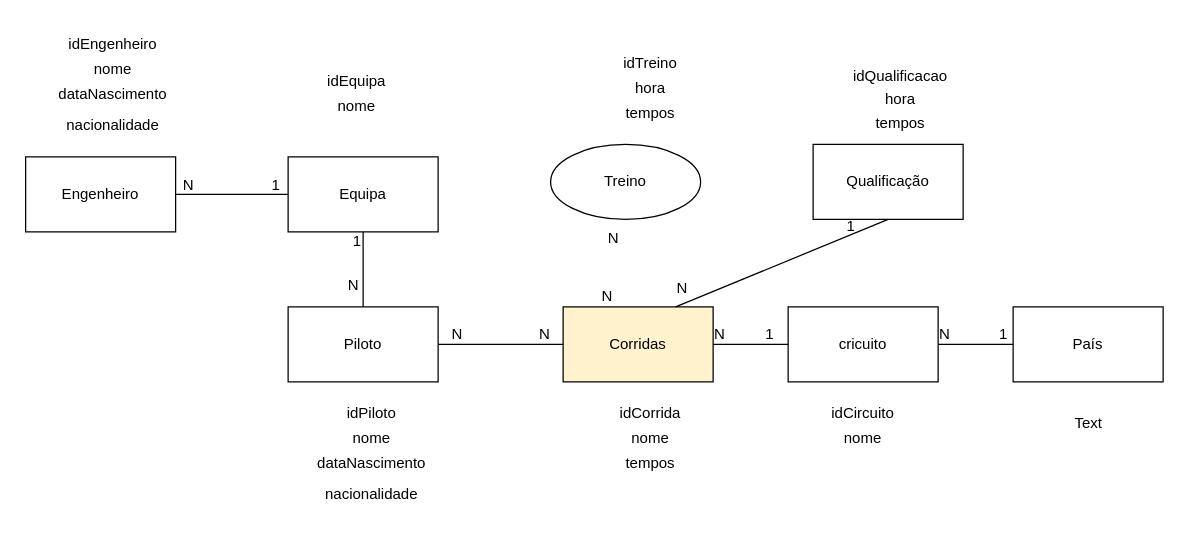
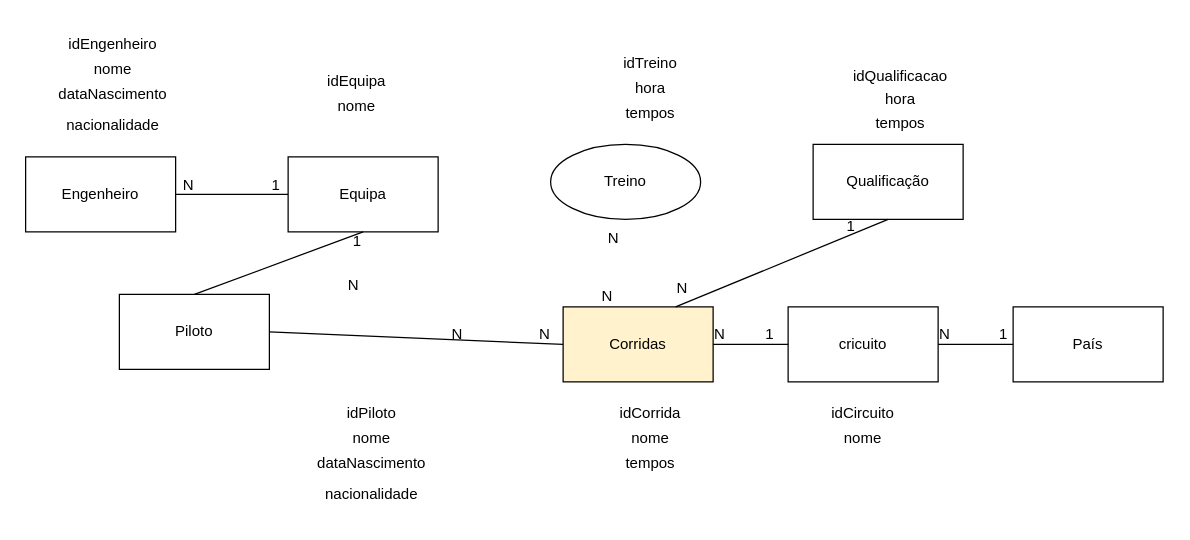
(363, 344) -> (194, 332)
(1088, 423) -> none
